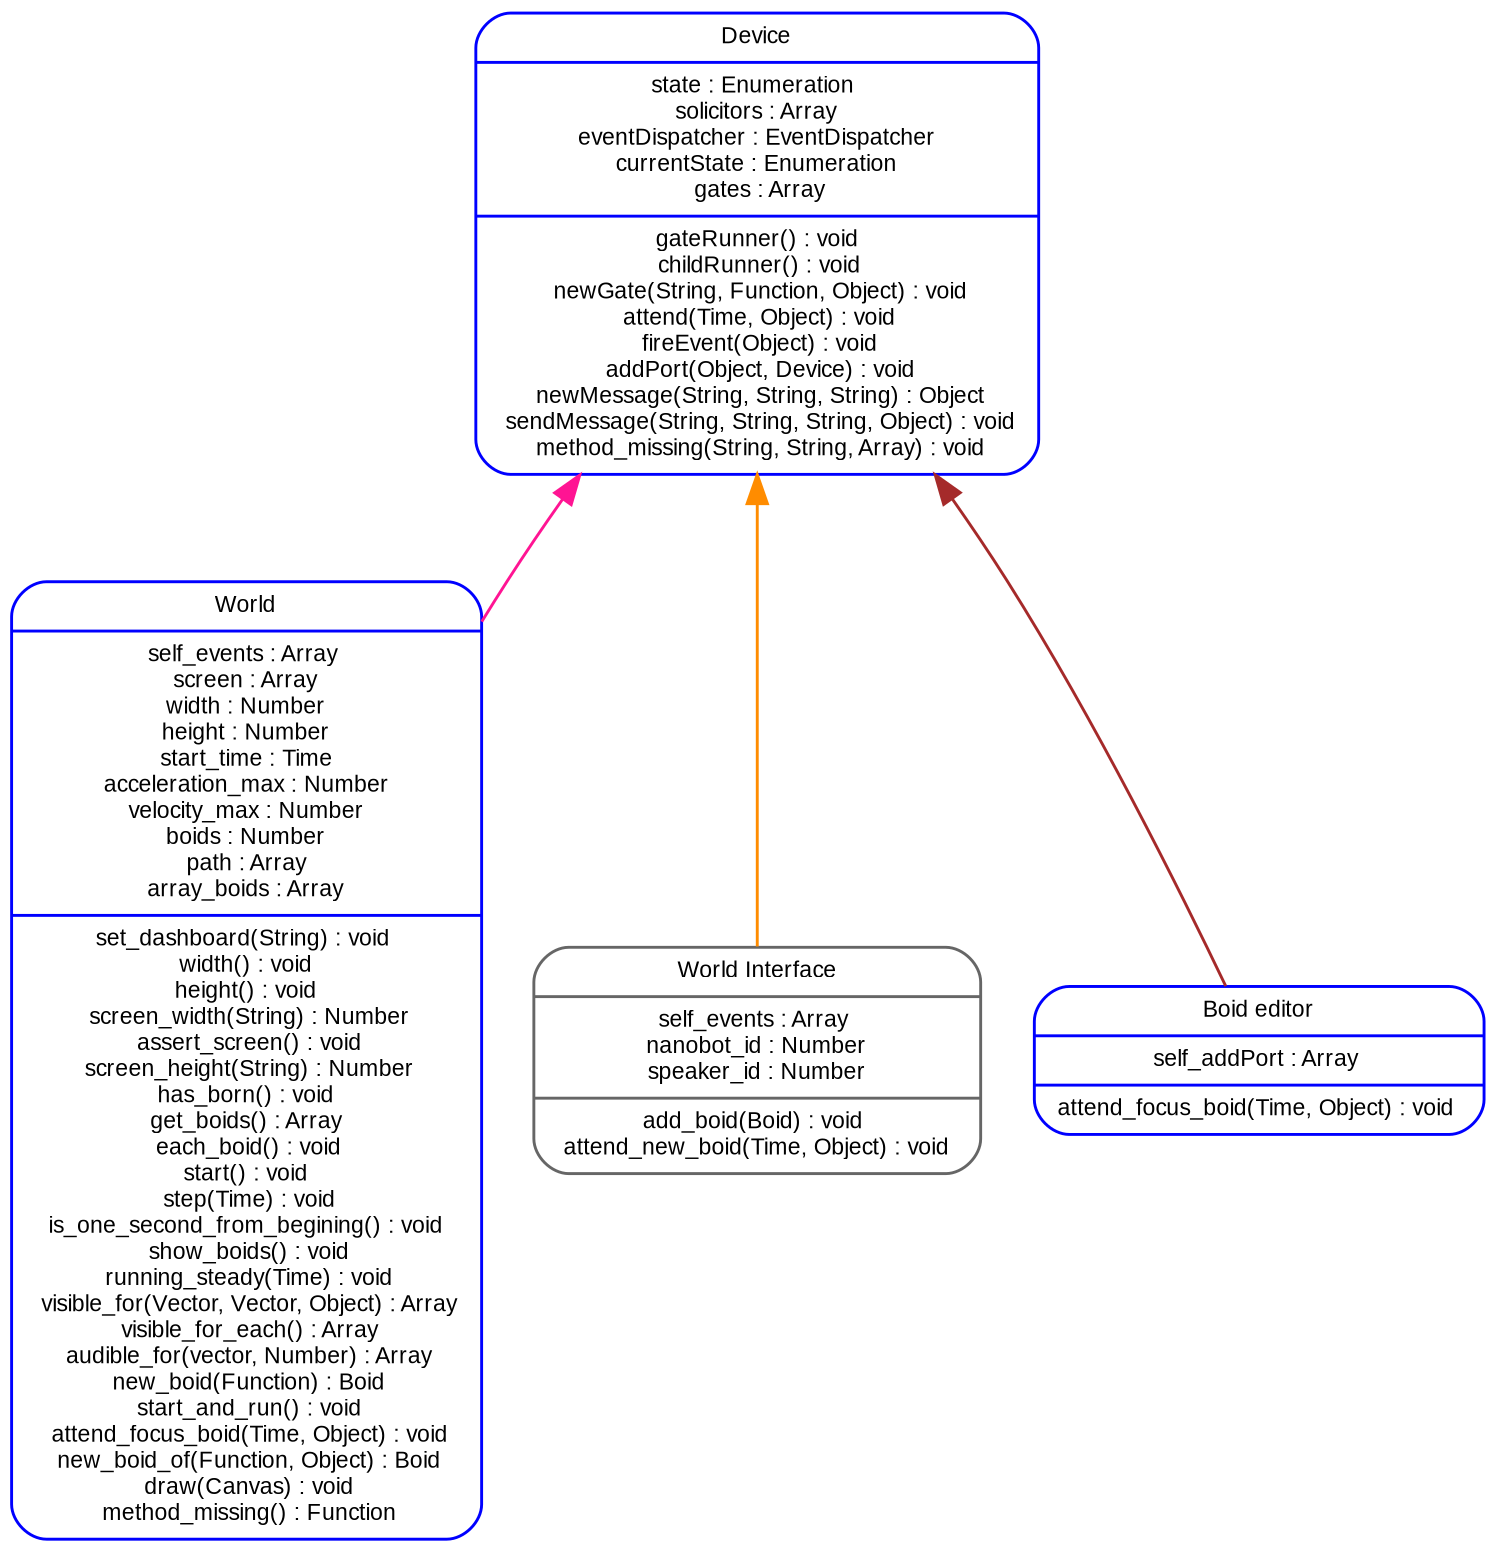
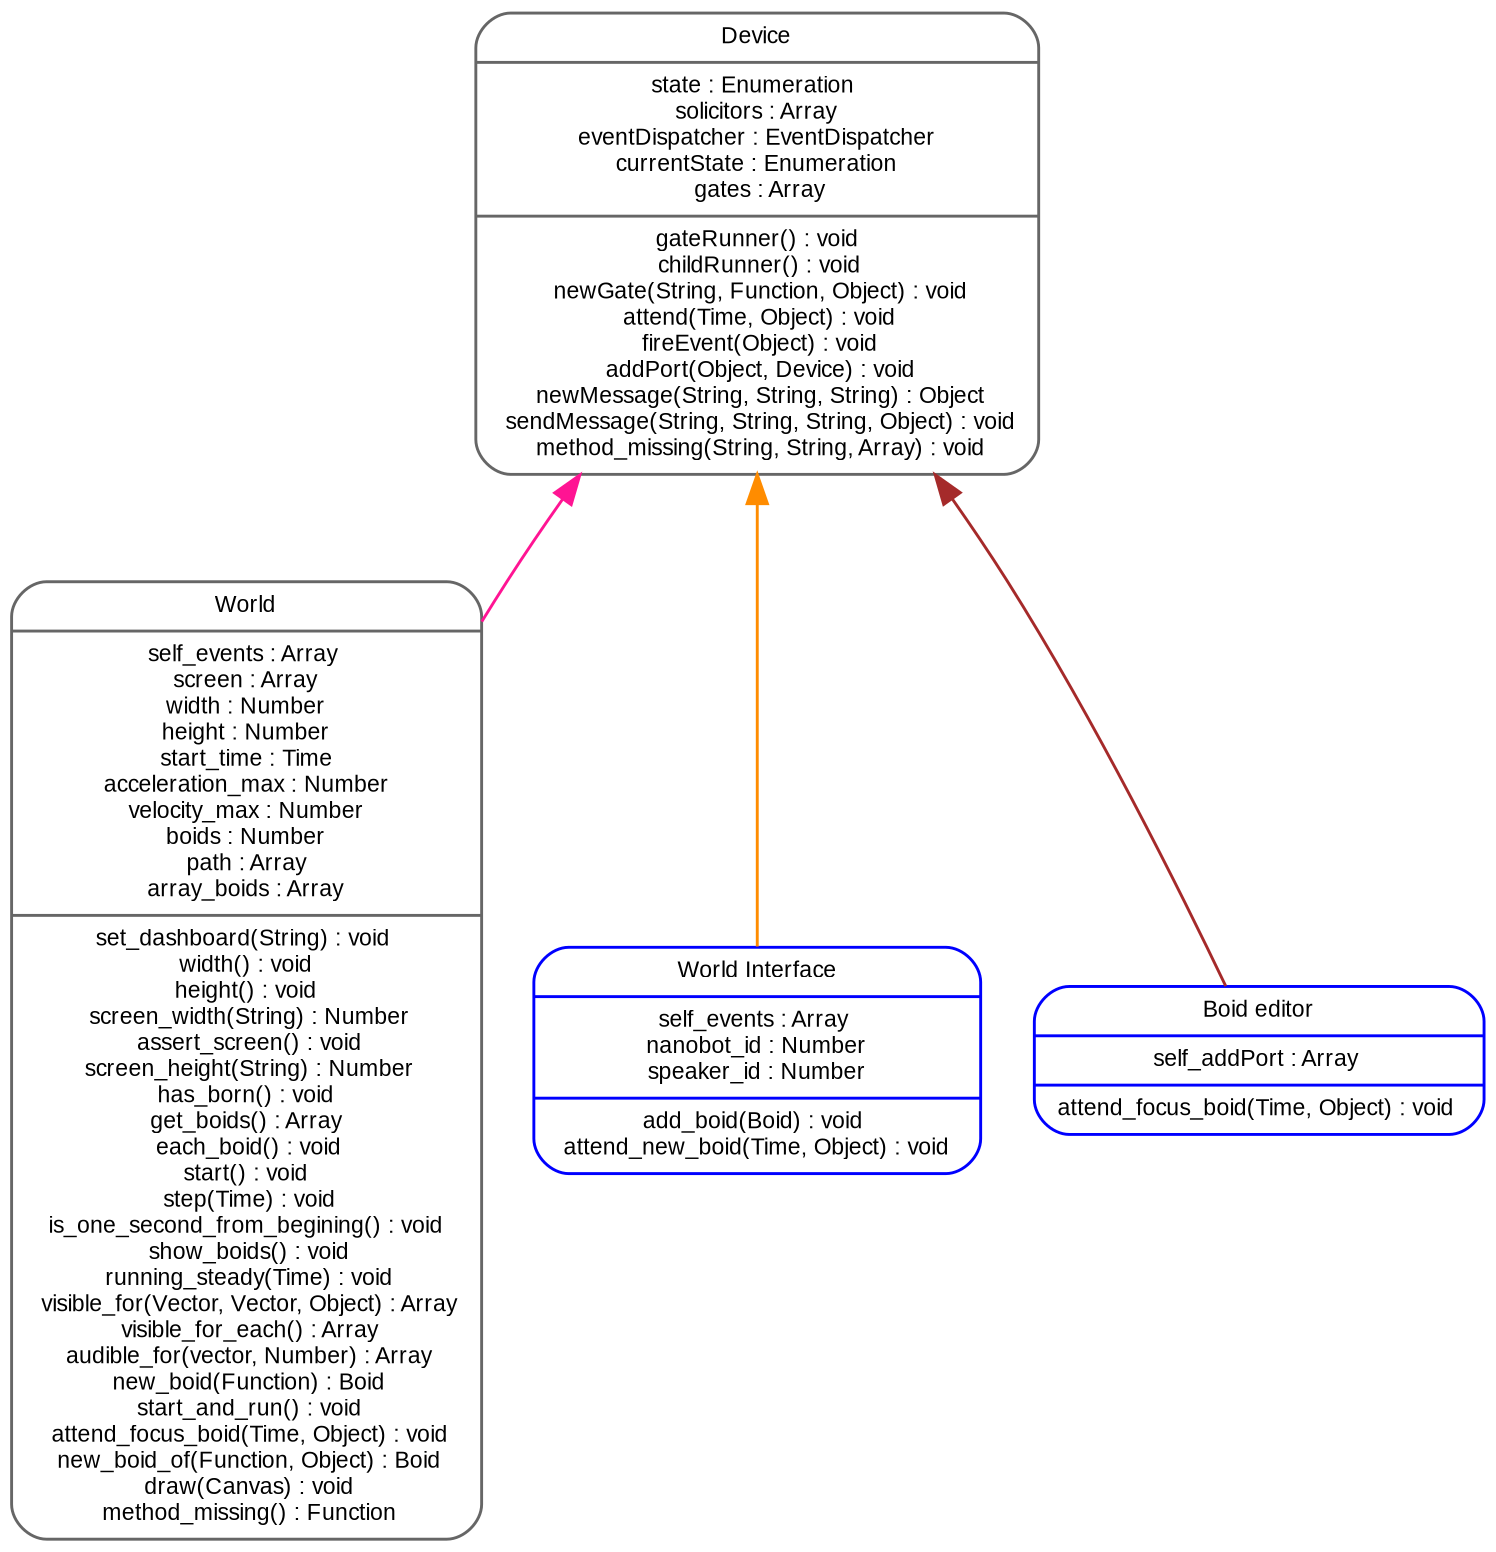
(757, 244) -> (757, 244)
(247, 1060) -> (247, 1060)
(757, 1060) -> (757, 1060)
